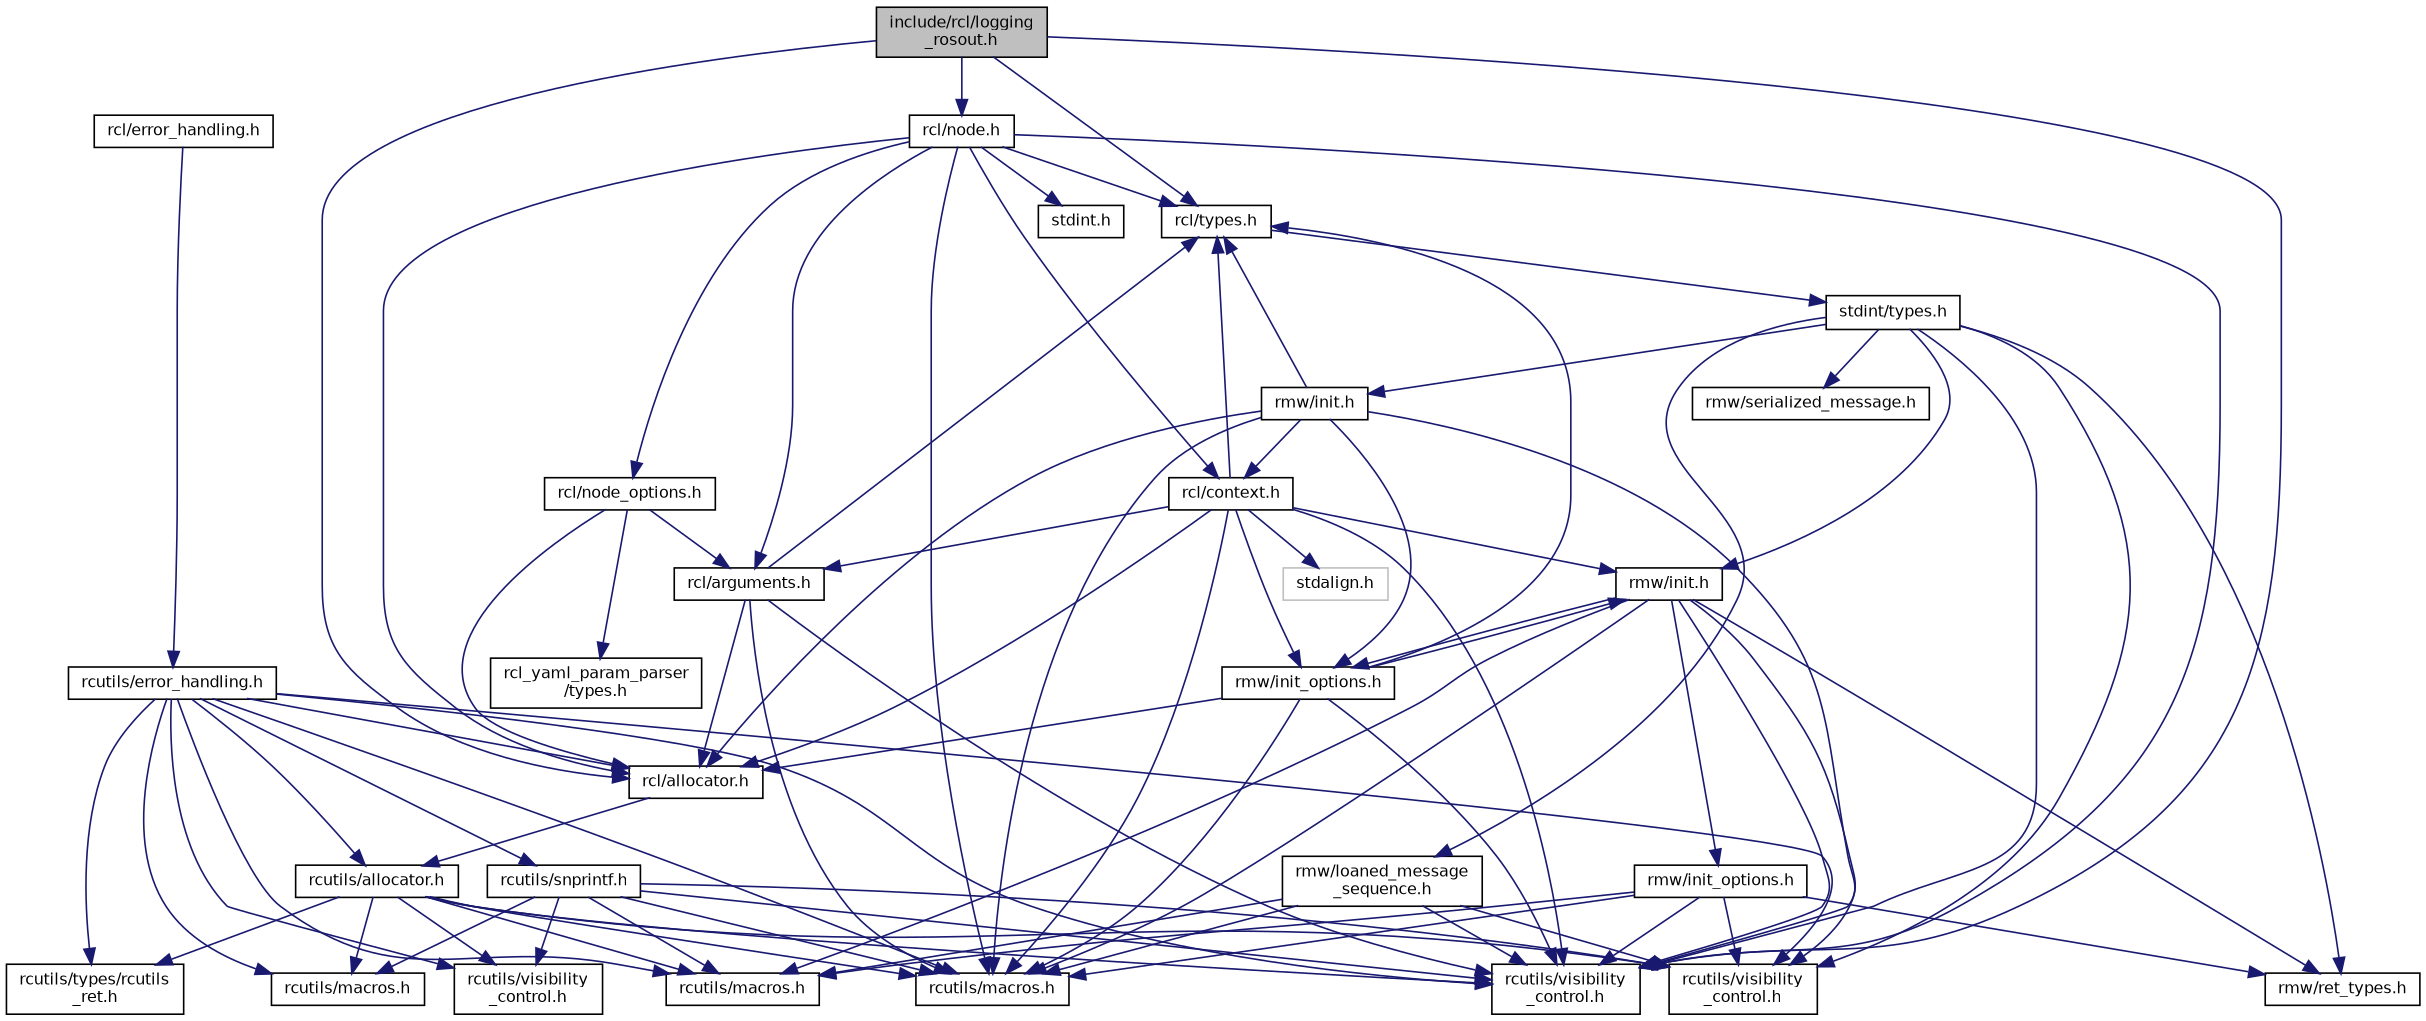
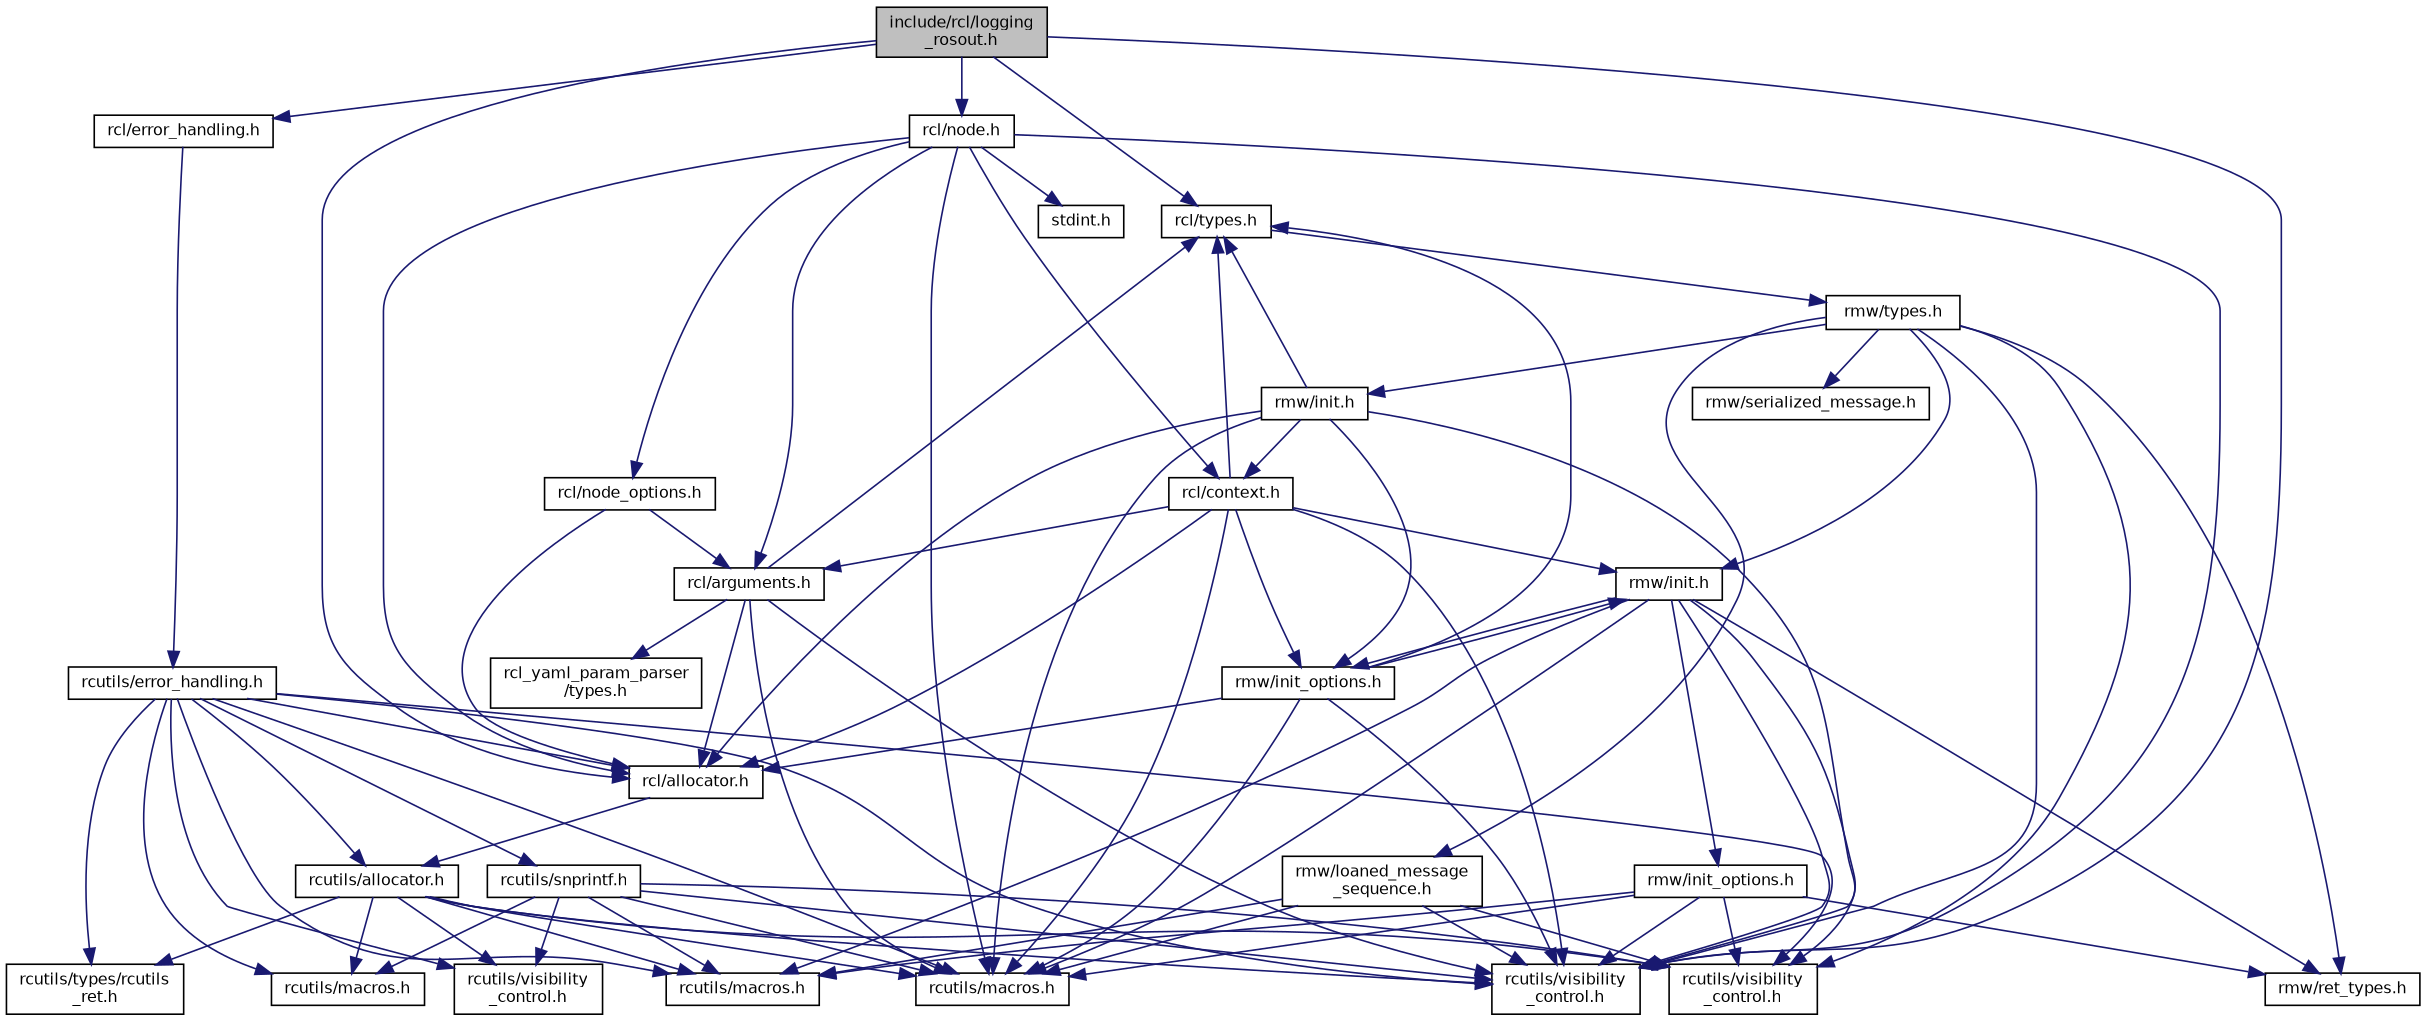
none -> (510, 89)
(1082, 174) -> none
(1893, 313) -> (1893, 313)
(615, 576) -> (687, 625)
(1336, 584) -> none
